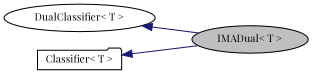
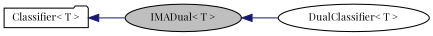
(176, 30) -> (265, 18)
